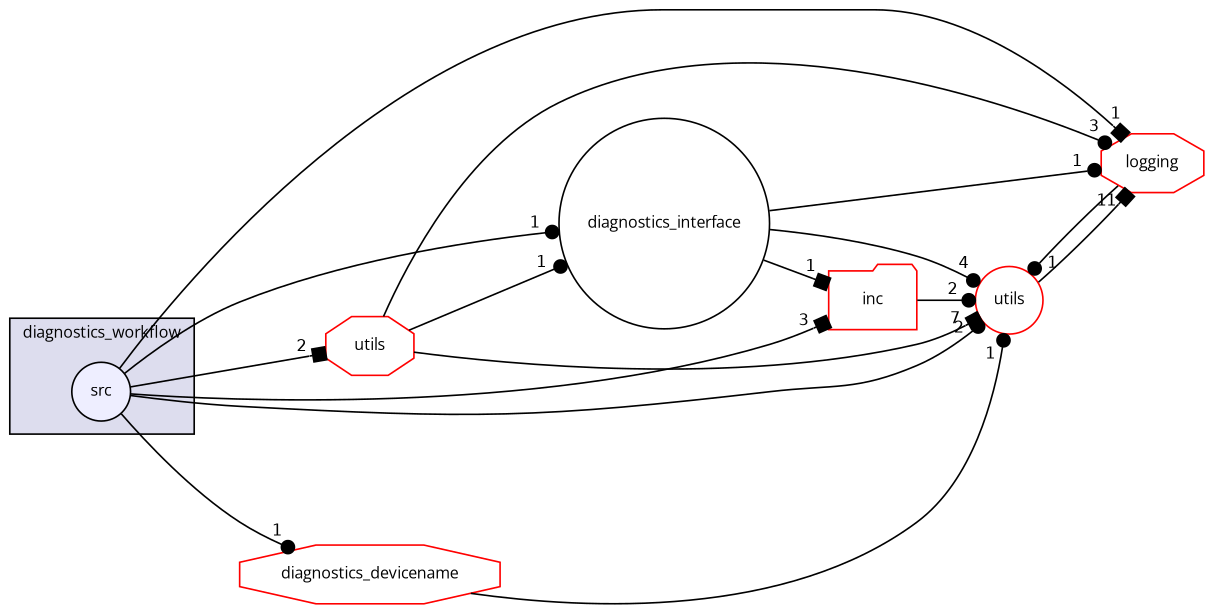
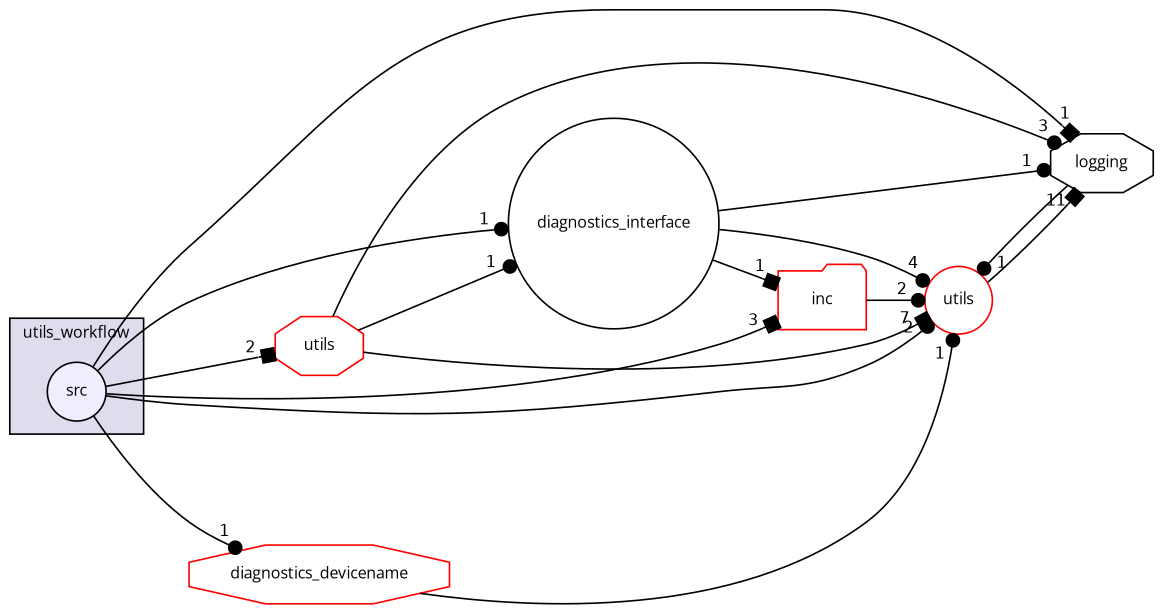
(1153, 163) -> (1102, 163)
(102, 334) -> (77, 334)
